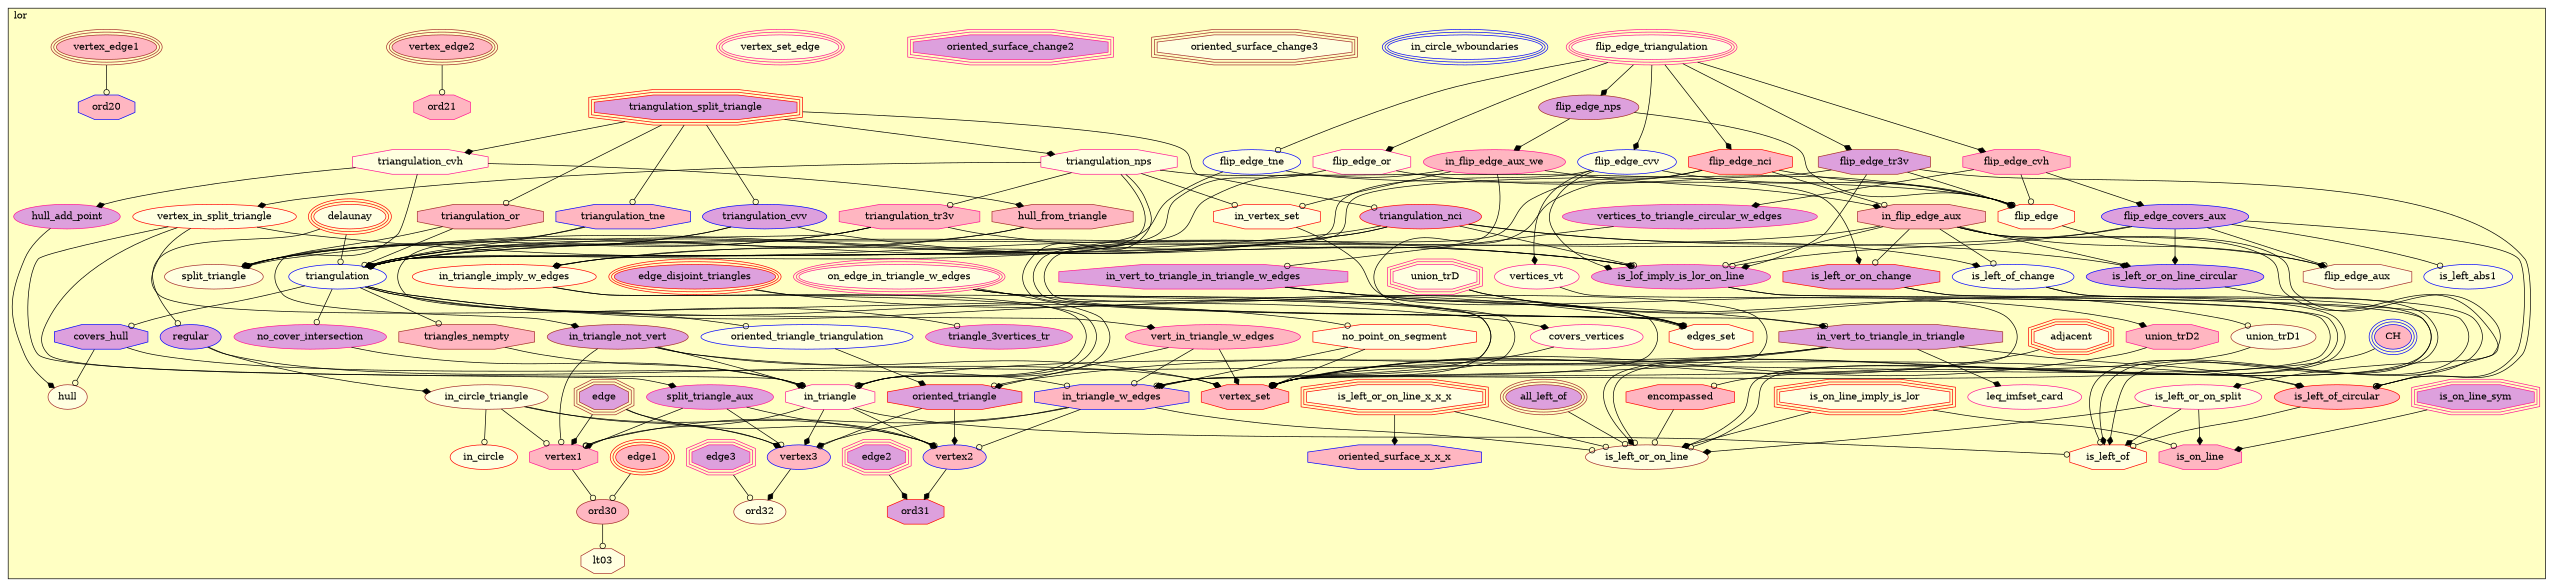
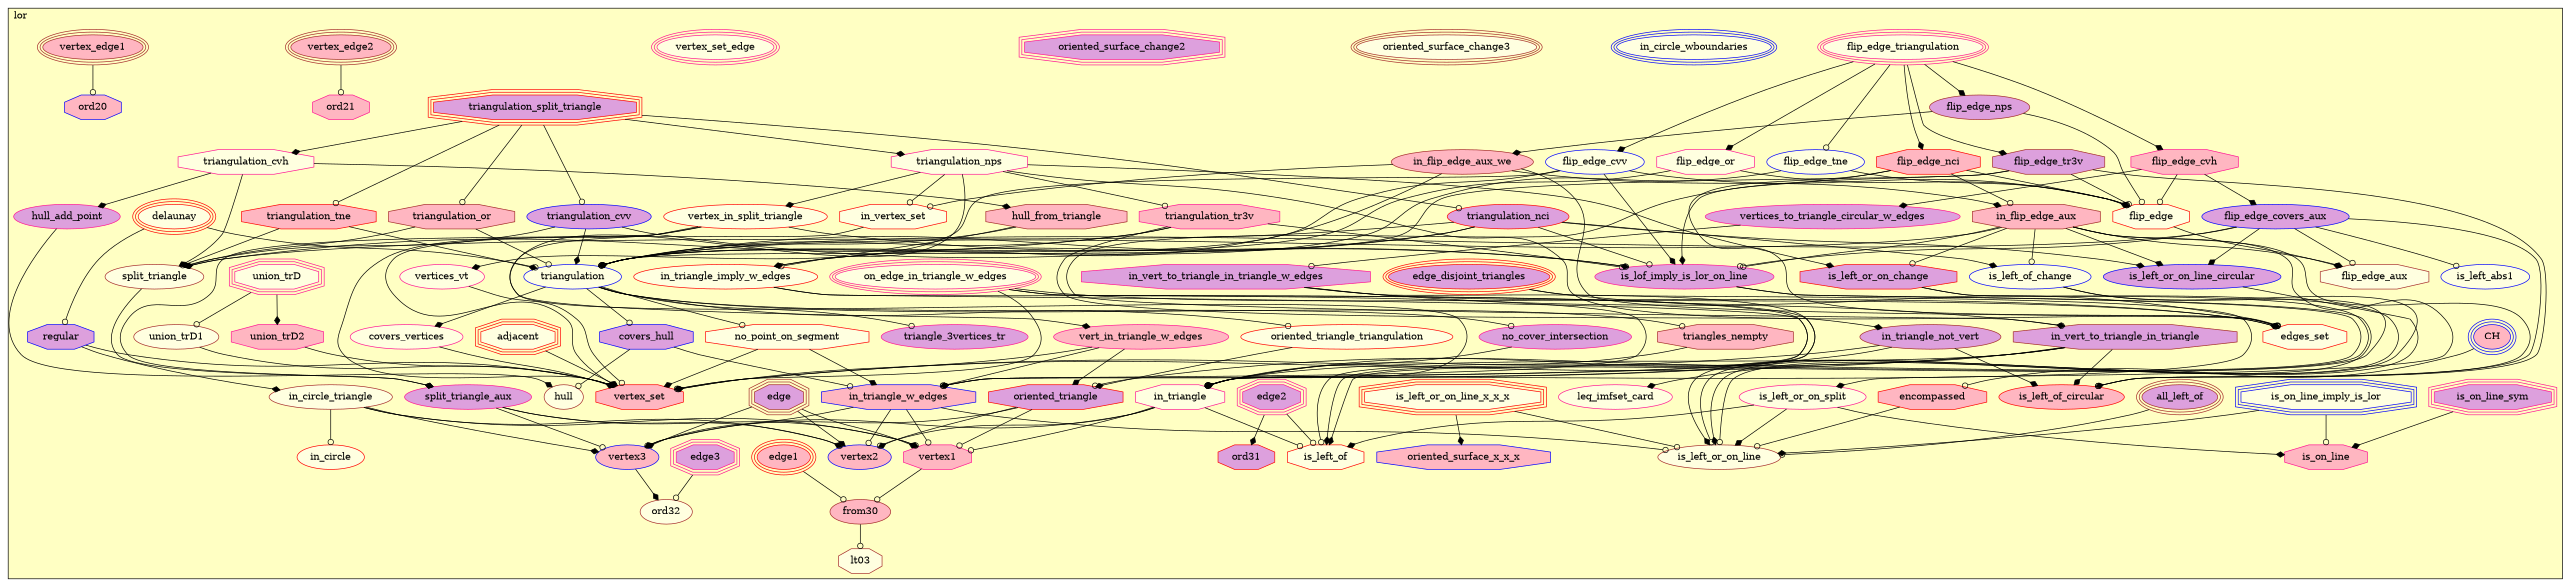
(1255, 47) -> (1447, 47)
(1494, 162) -> (1462, 162)
(623, 217) -> (309, 217)
(191, 337) -> (61, 337)
(807, 337) -> (1347, 337)
none -> (232, 373)
(564, 388) -> (987, 432)
(1865, 397) -> (2326, 397)
(2218, 425) -> (1299, 427)
(938, 481) -> none
(603, 512) -> (860, 512)
